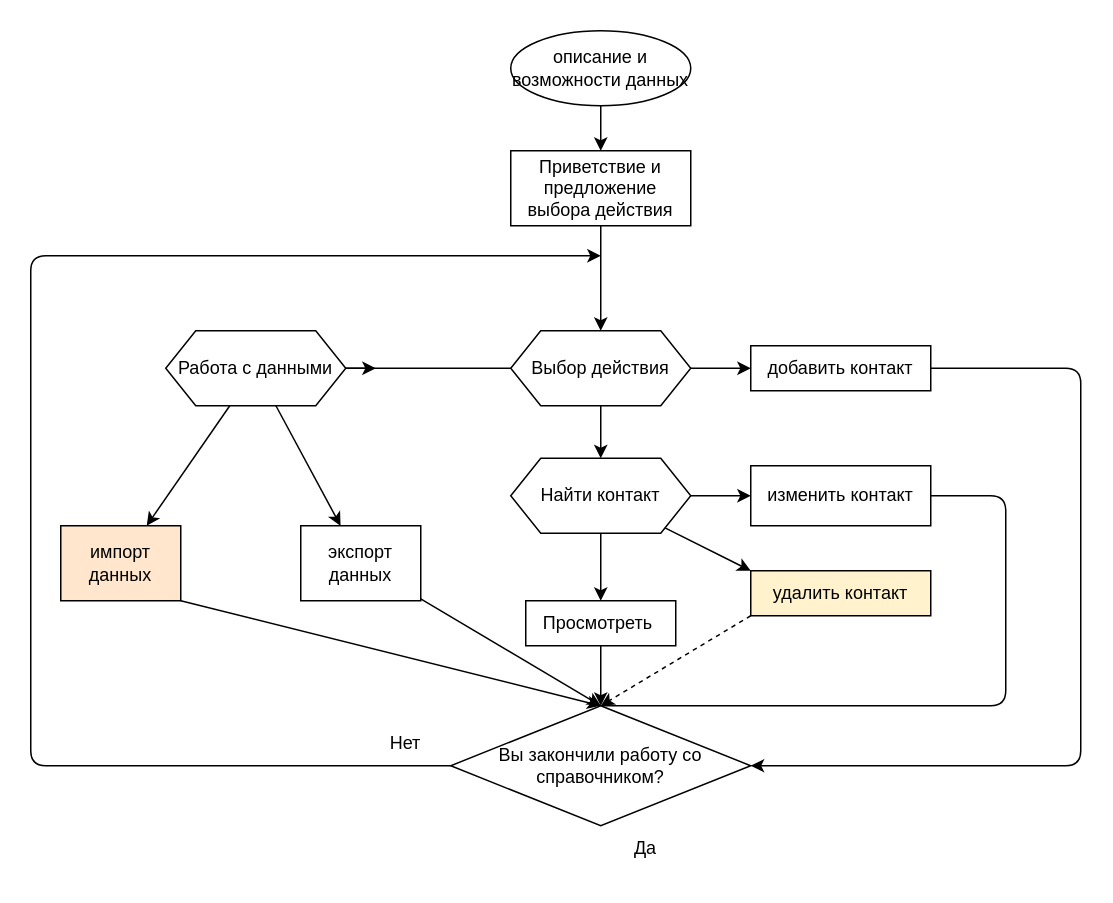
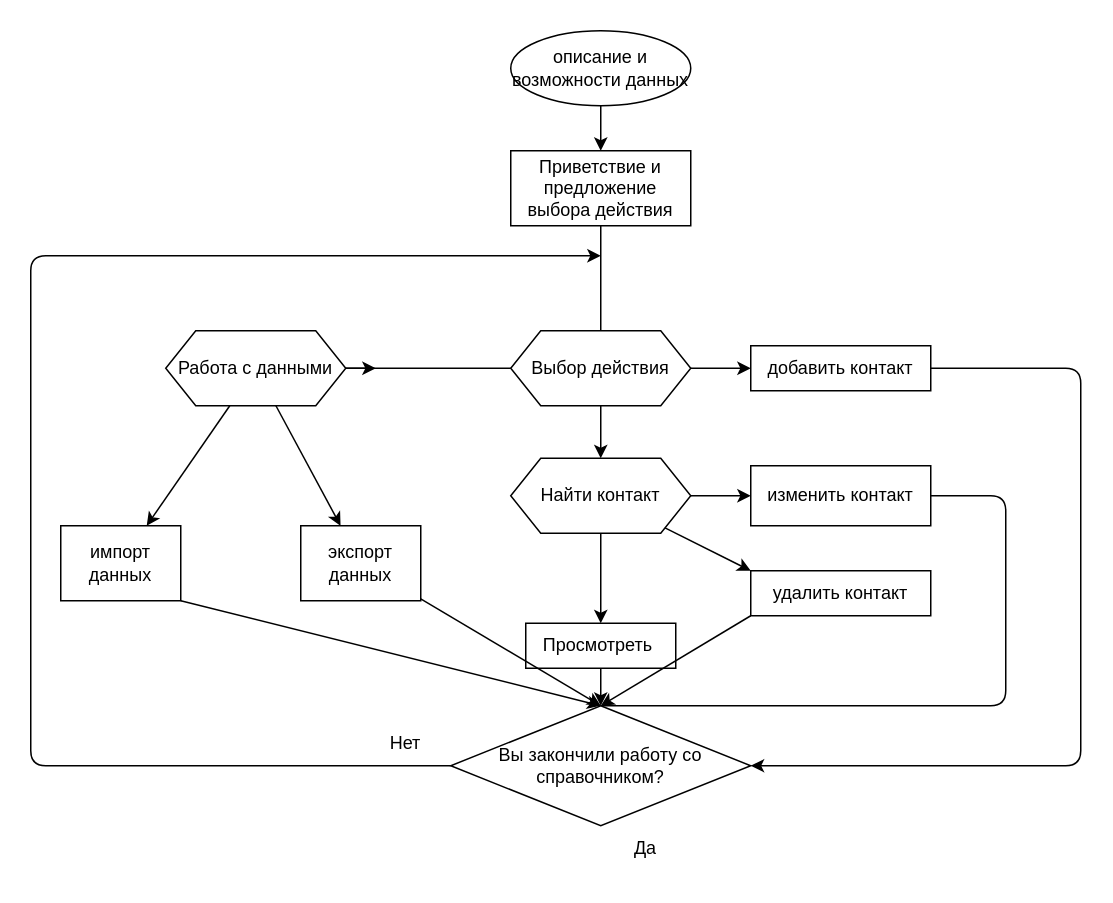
(601, 319) -> (601, 323)
(121, 563) -> (121, 563)
(841, 593) -> (841, 593)
(601, 623) -> (601, 646)
(679, 659) -> (679, 659)
